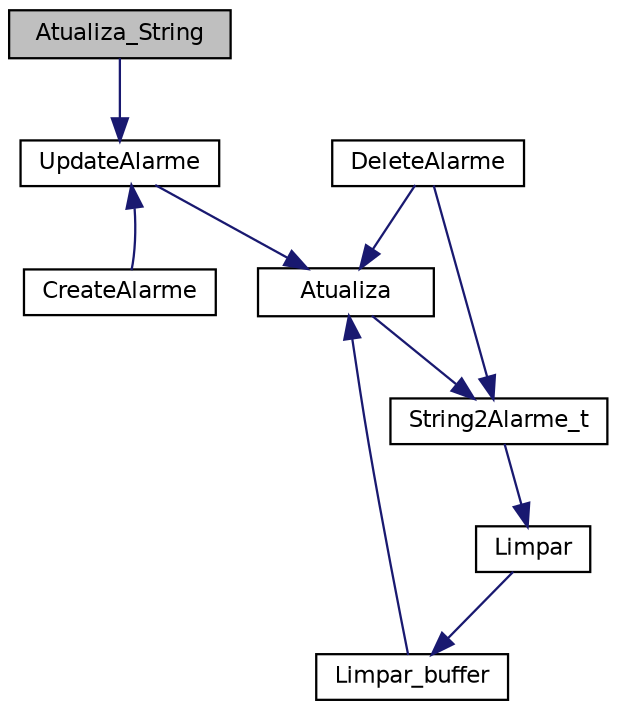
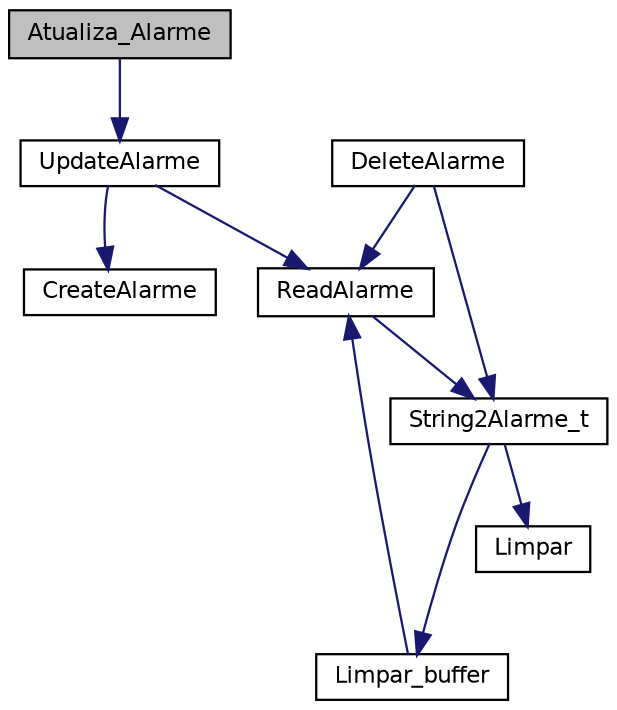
(120, 34) -> (120, 34)
(135, 239) -> (105, 216)
(346, 292) -> (346, 292)
(481, 605) -> (452, 536)
